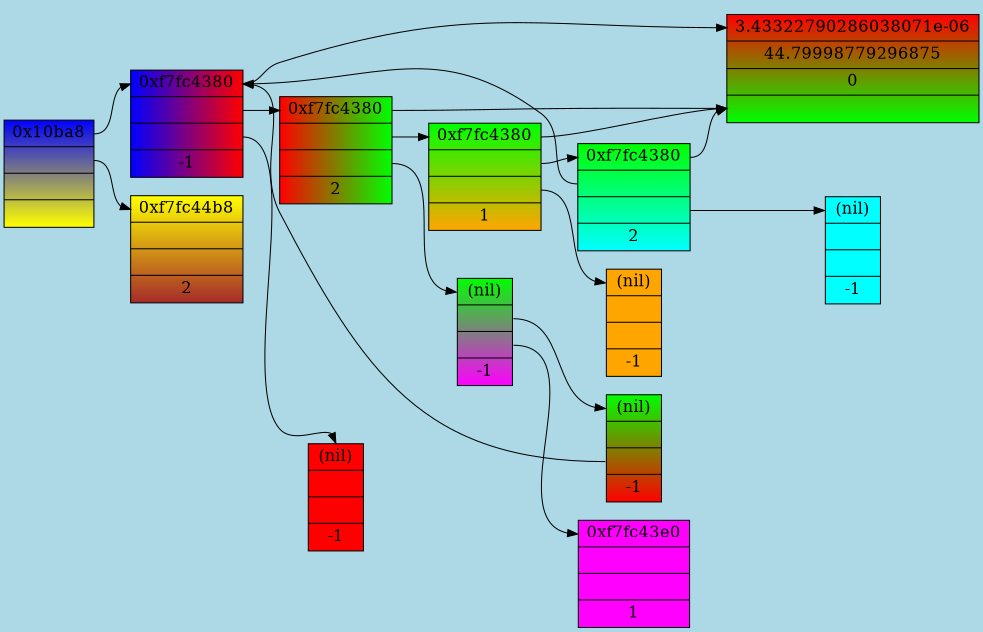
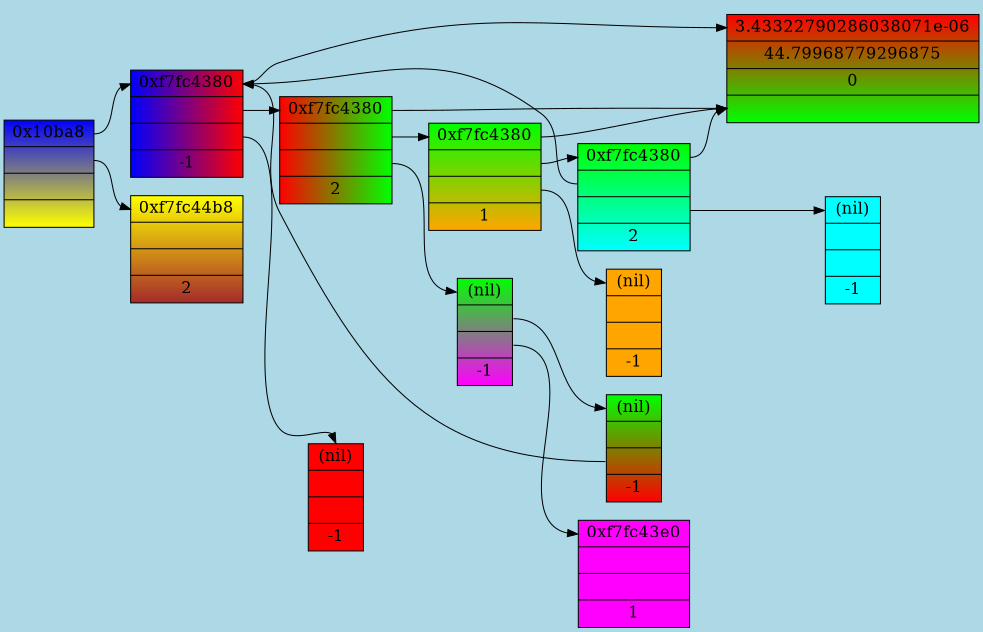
(853, 54) -> (853, 54)
